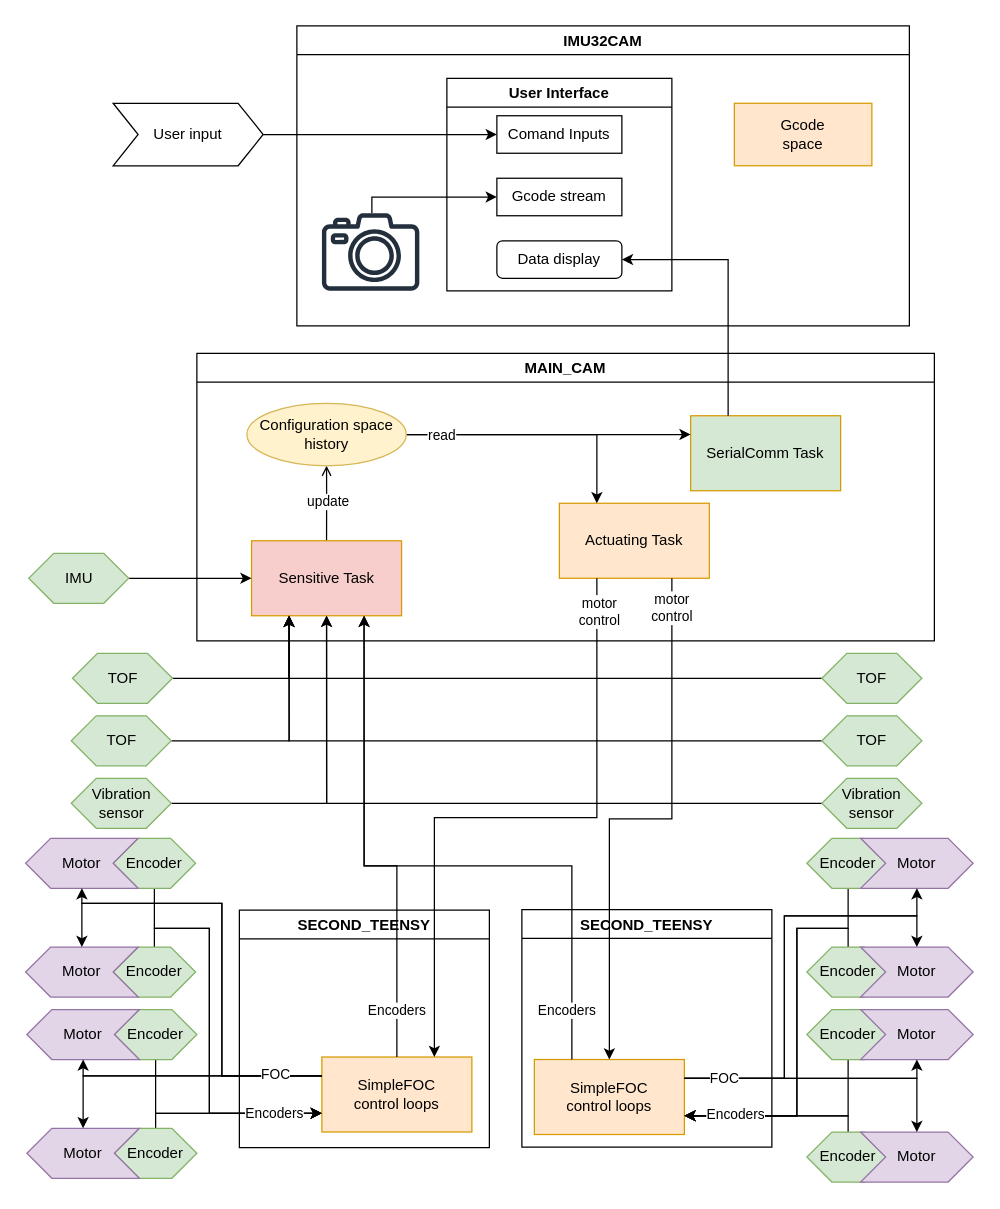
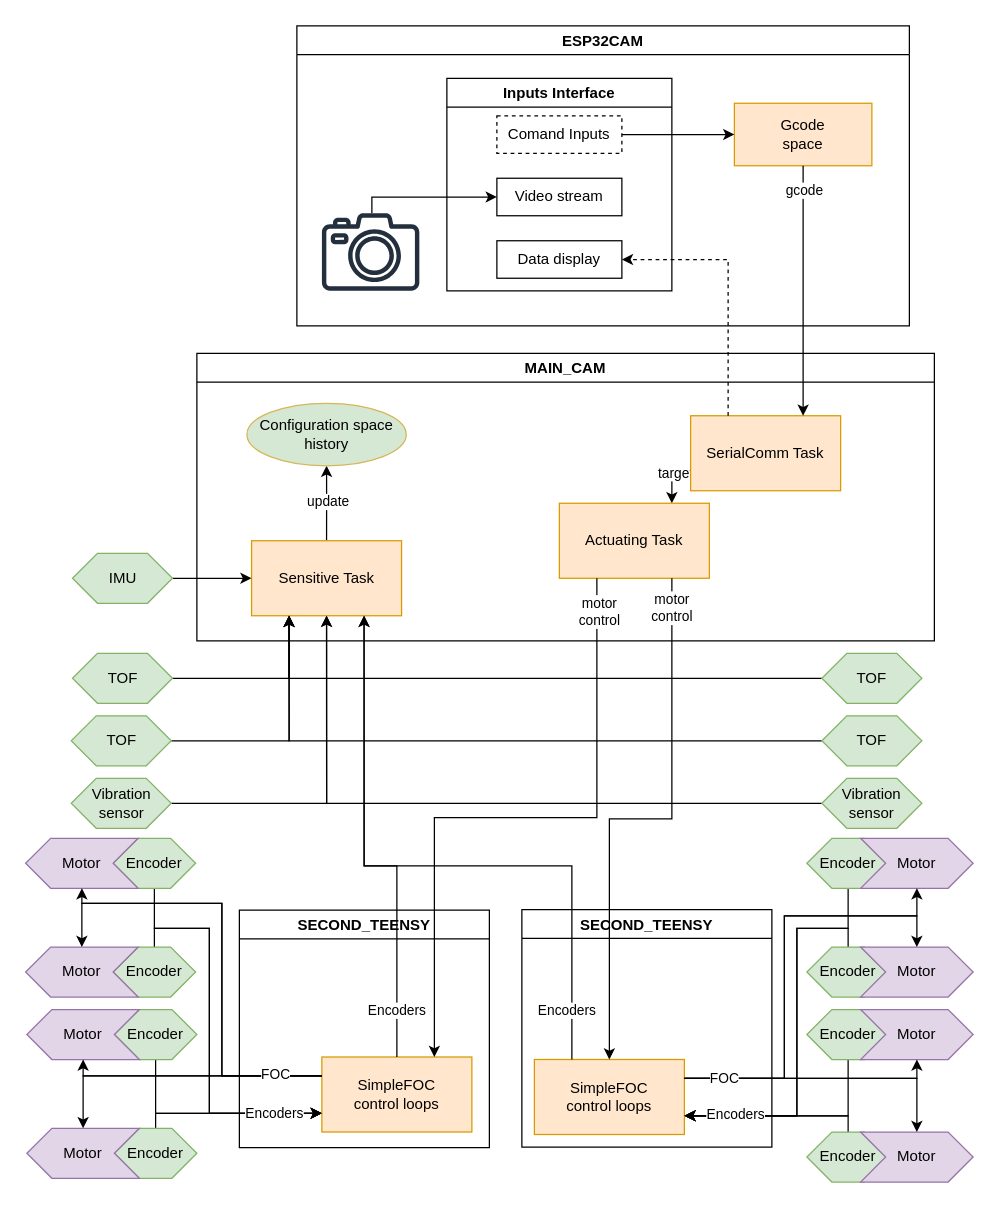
(603, 41) -> (603, 41)
(559, 93) -> (559, 93)
(188, 134) -> none
(376, 134) -> none
(559, 134) -> (559, 134)
none -> (674, 134)
(559, 197) -> (559, 197)
(559, 259) -> (559, 259)
(728, 287) -> (728, 287)
none -> (803, 287)
(327, 434) -> (327, 434)
(641, 434) -> none
(766, 453) -> (766, 453)
(597, 466) -> none
(327, 474) -> (327, 476)
none -> (672, 475)
(79, 578) -> (123, 578)
(327, 578) -> (327, 578)
